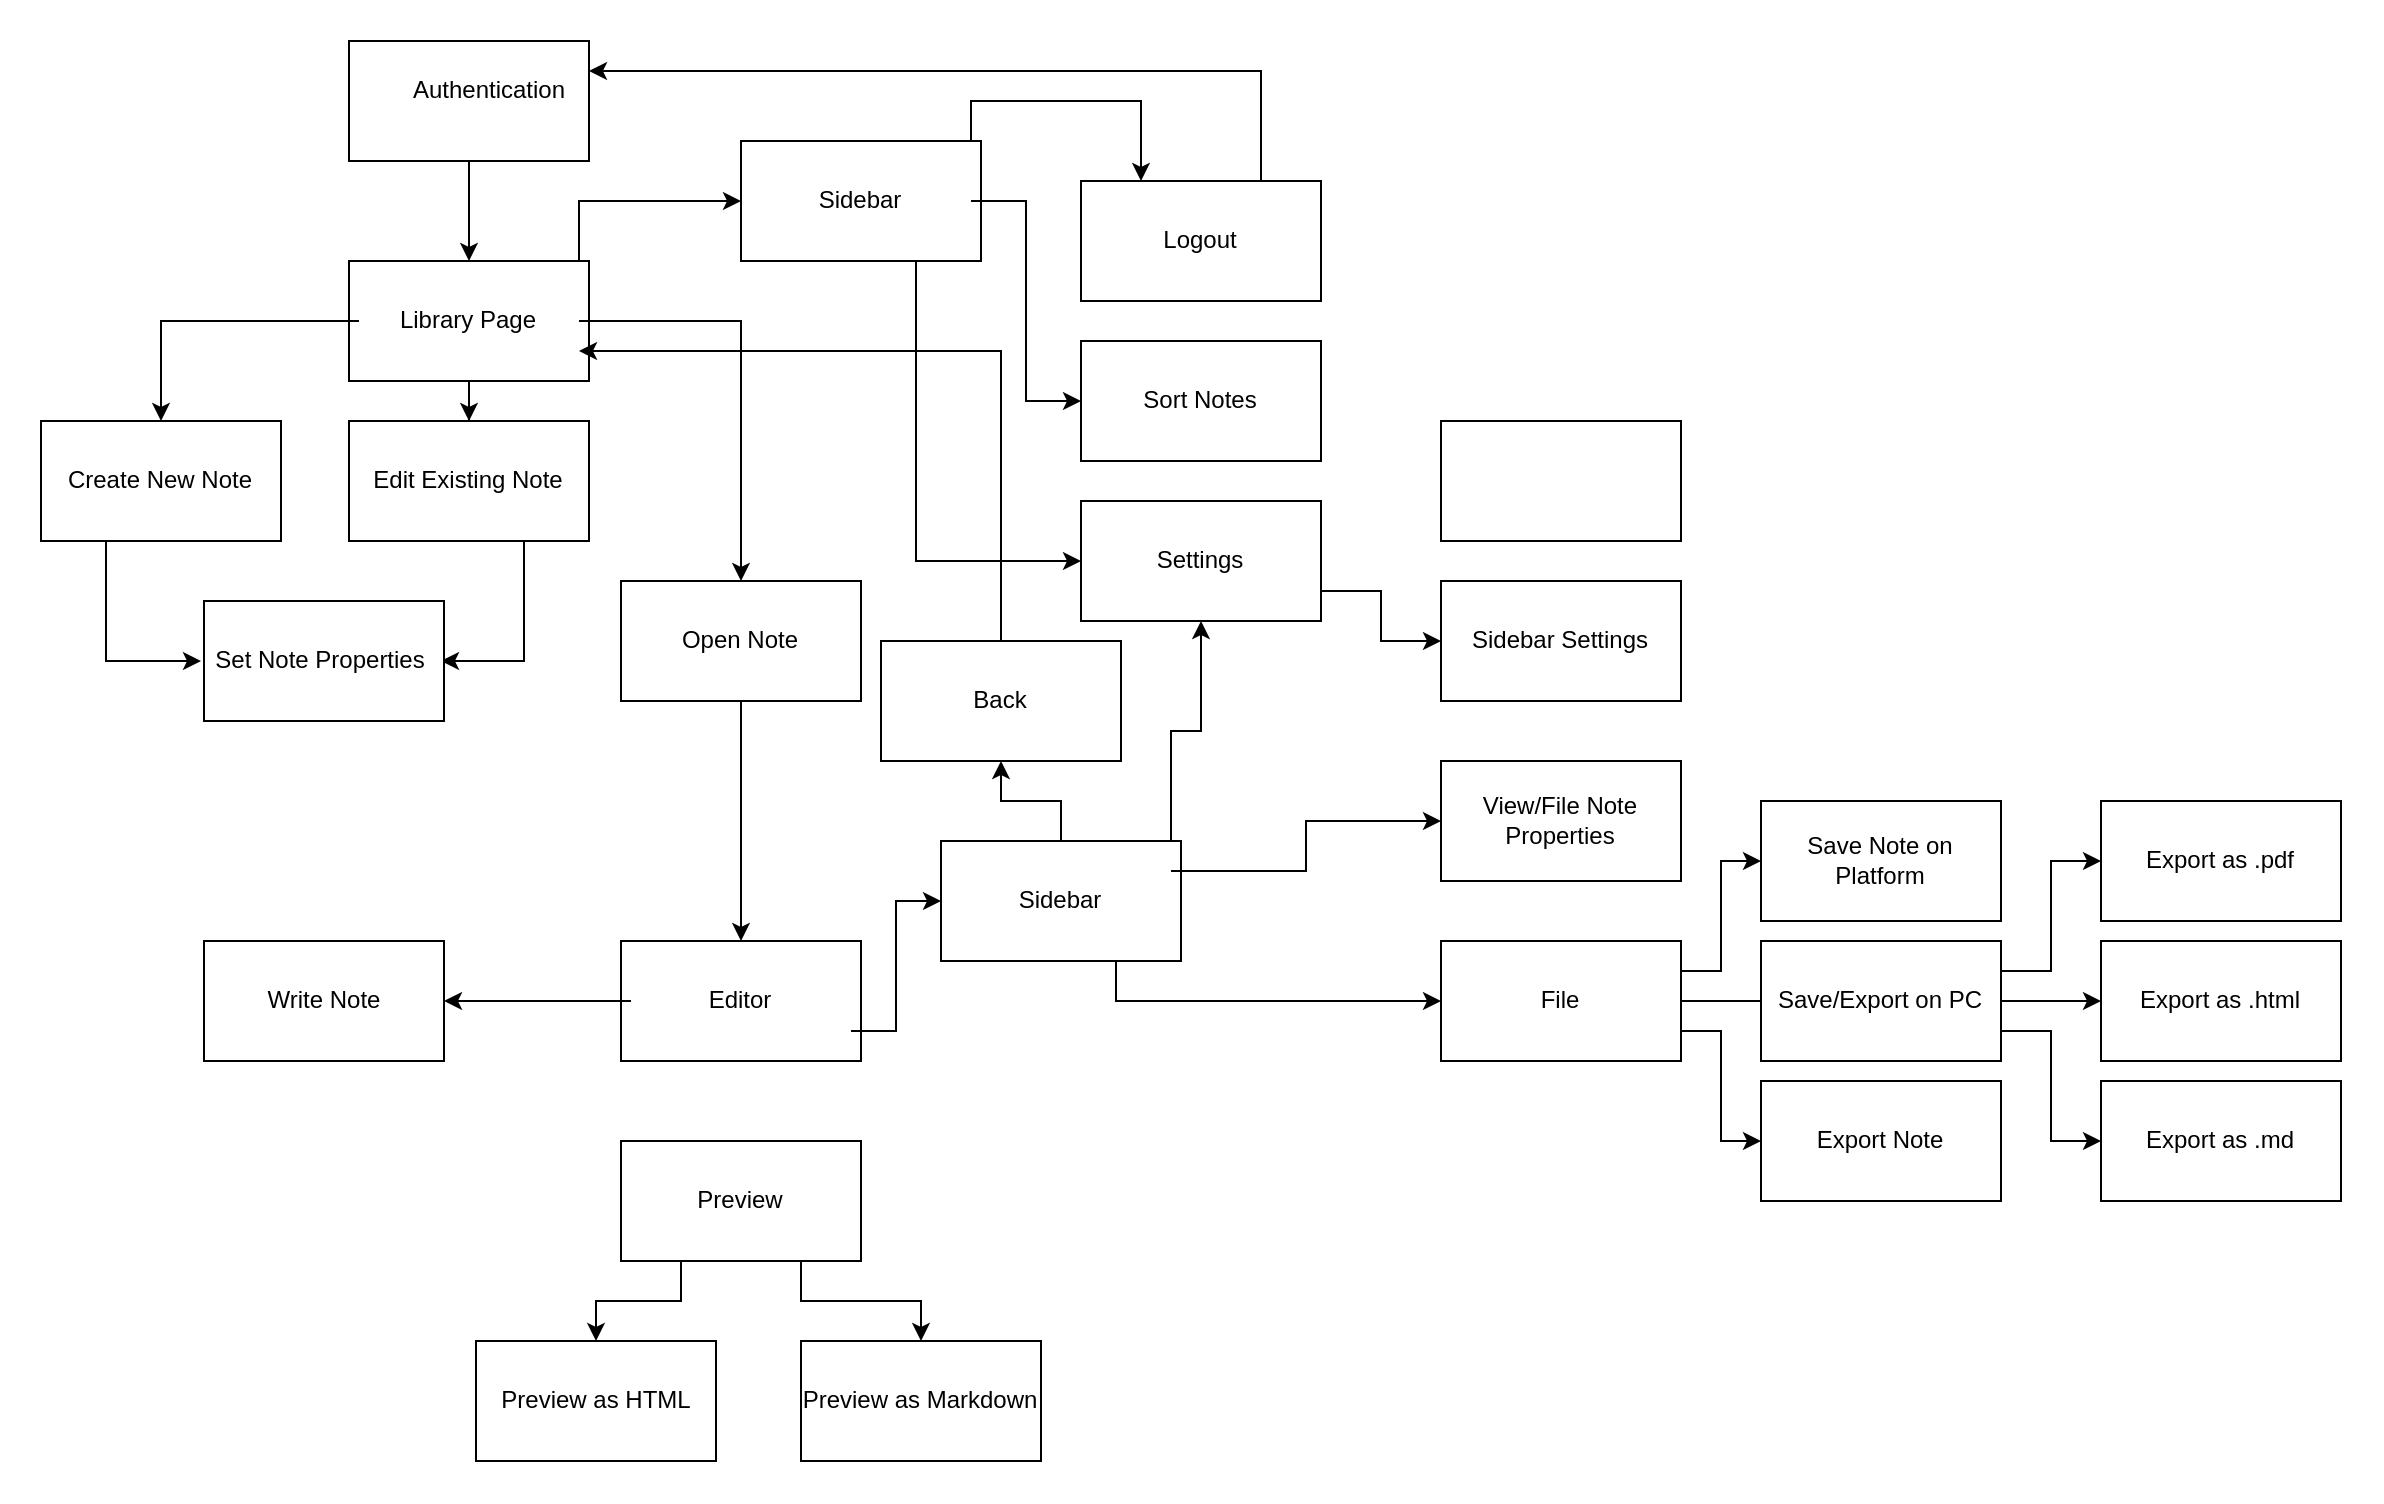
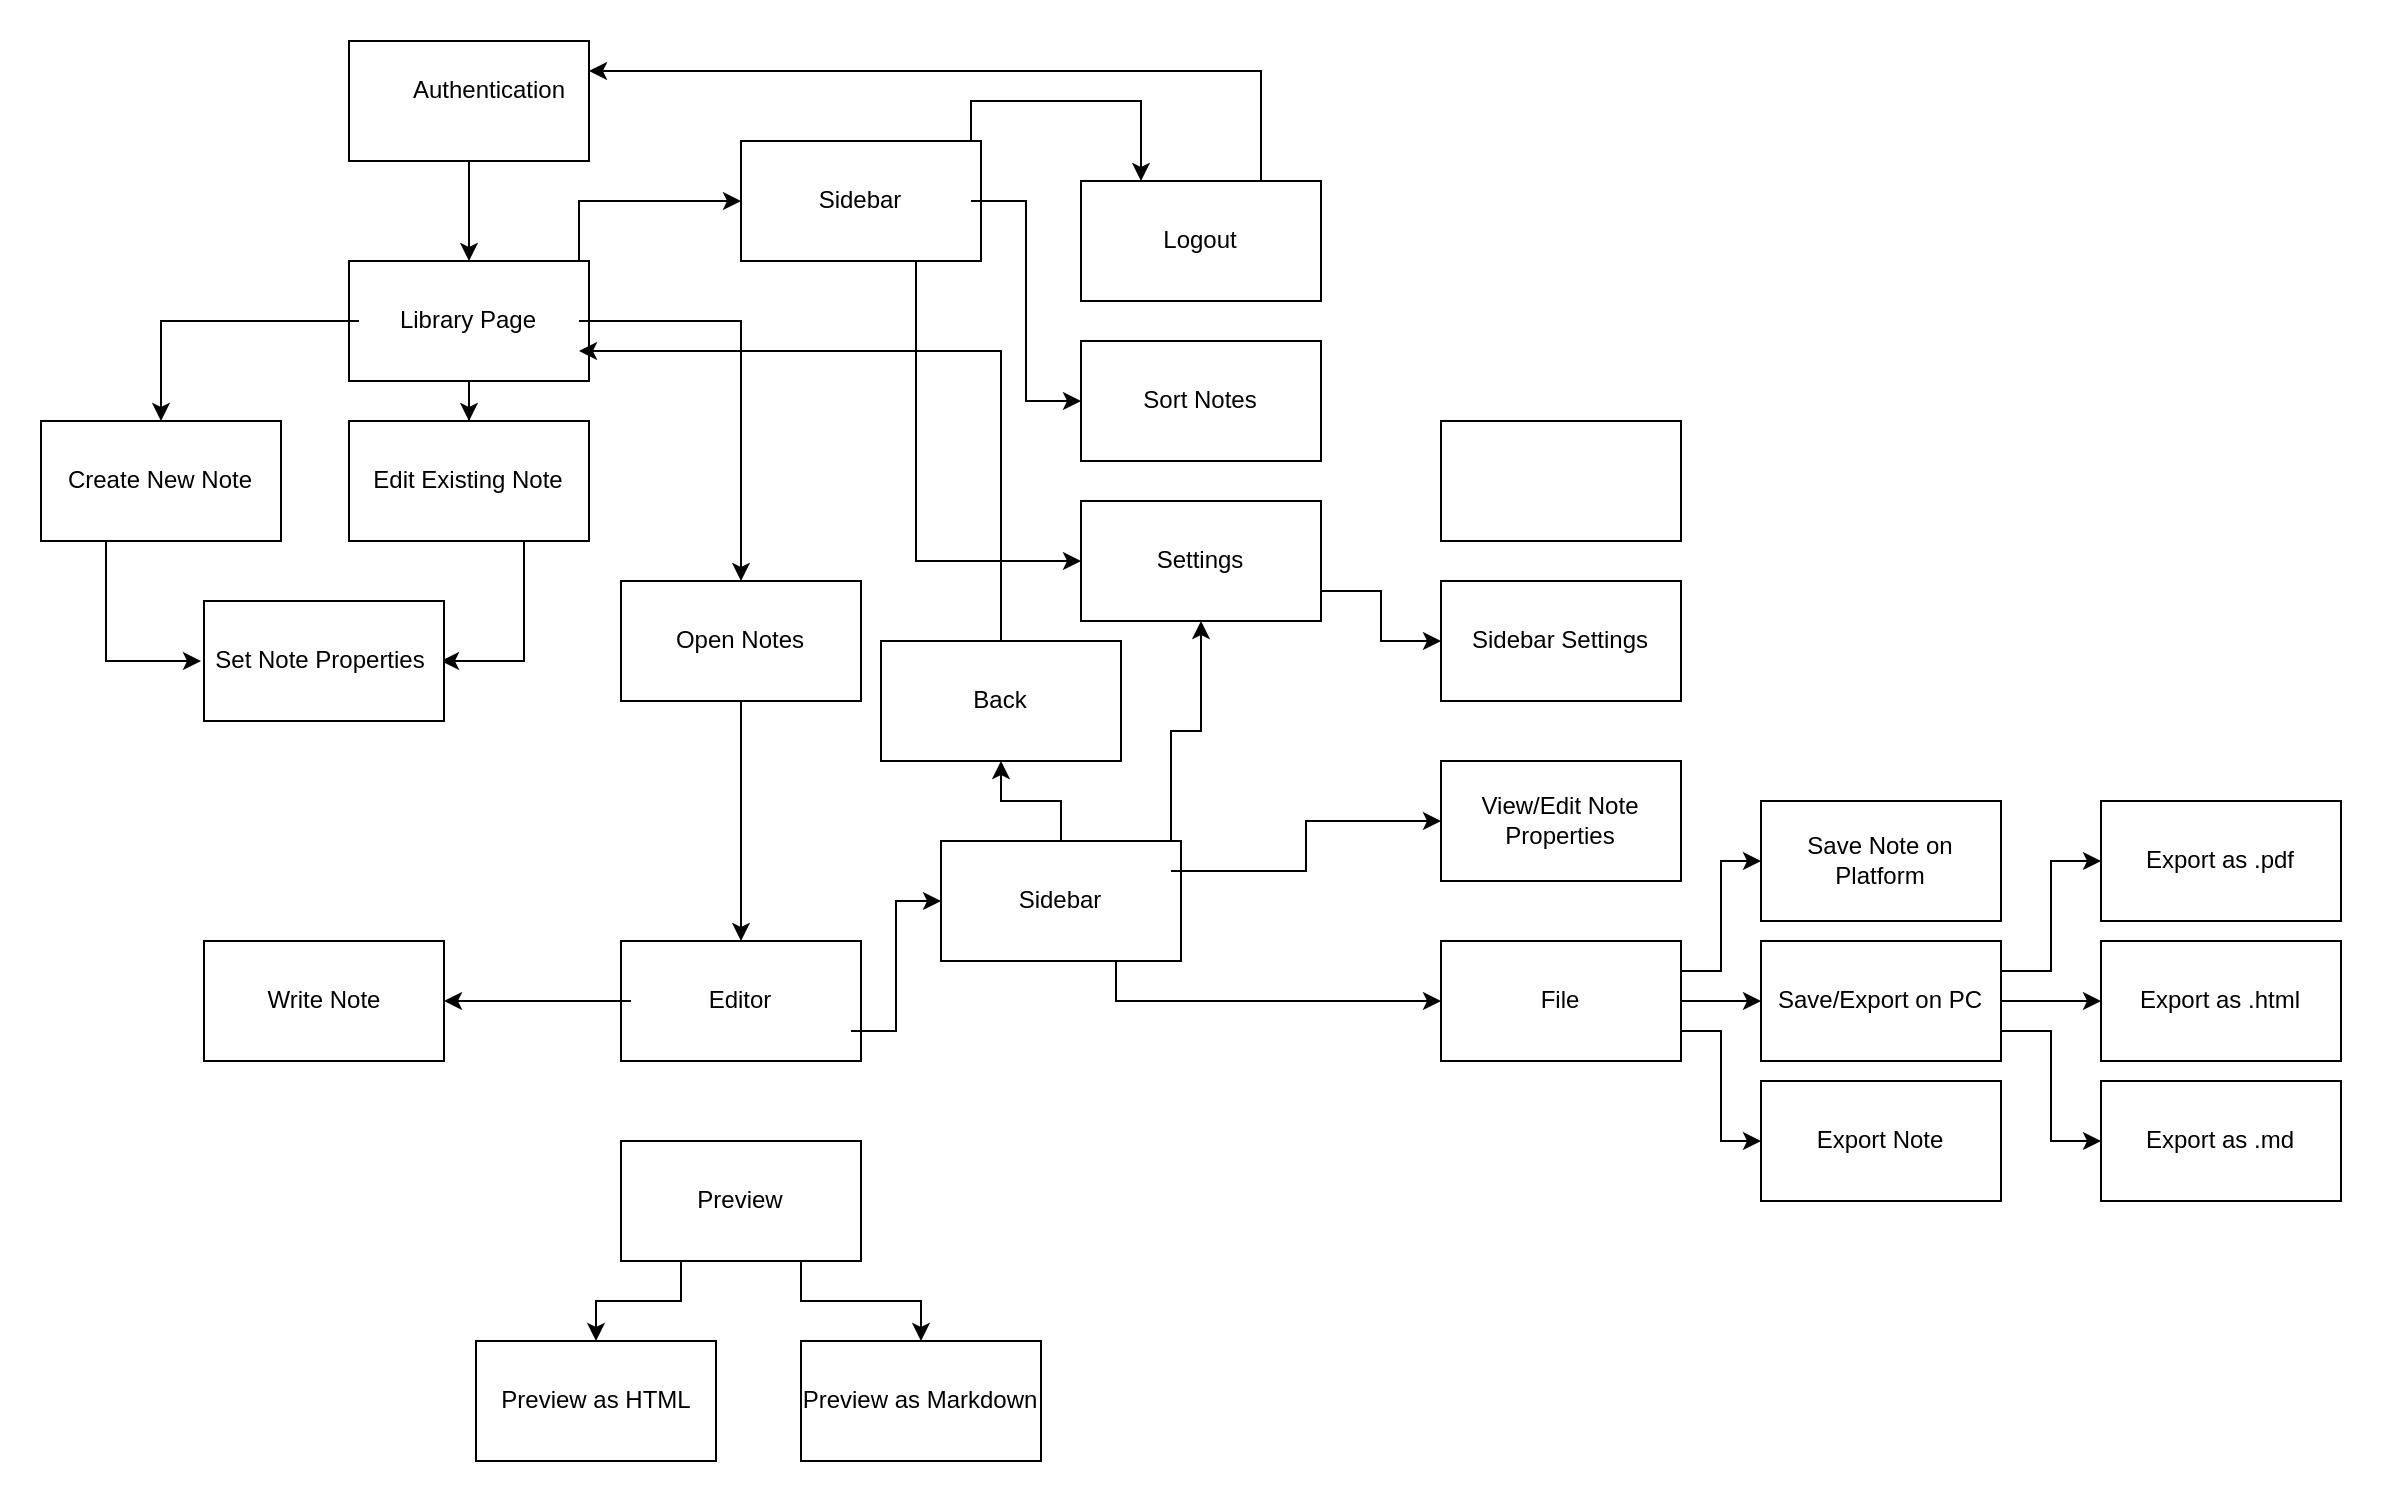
(741, 641) -> (741, 641)
(1561, 821) -> (1561, 821)
(1751, 1001) -> (1746, 1001)
